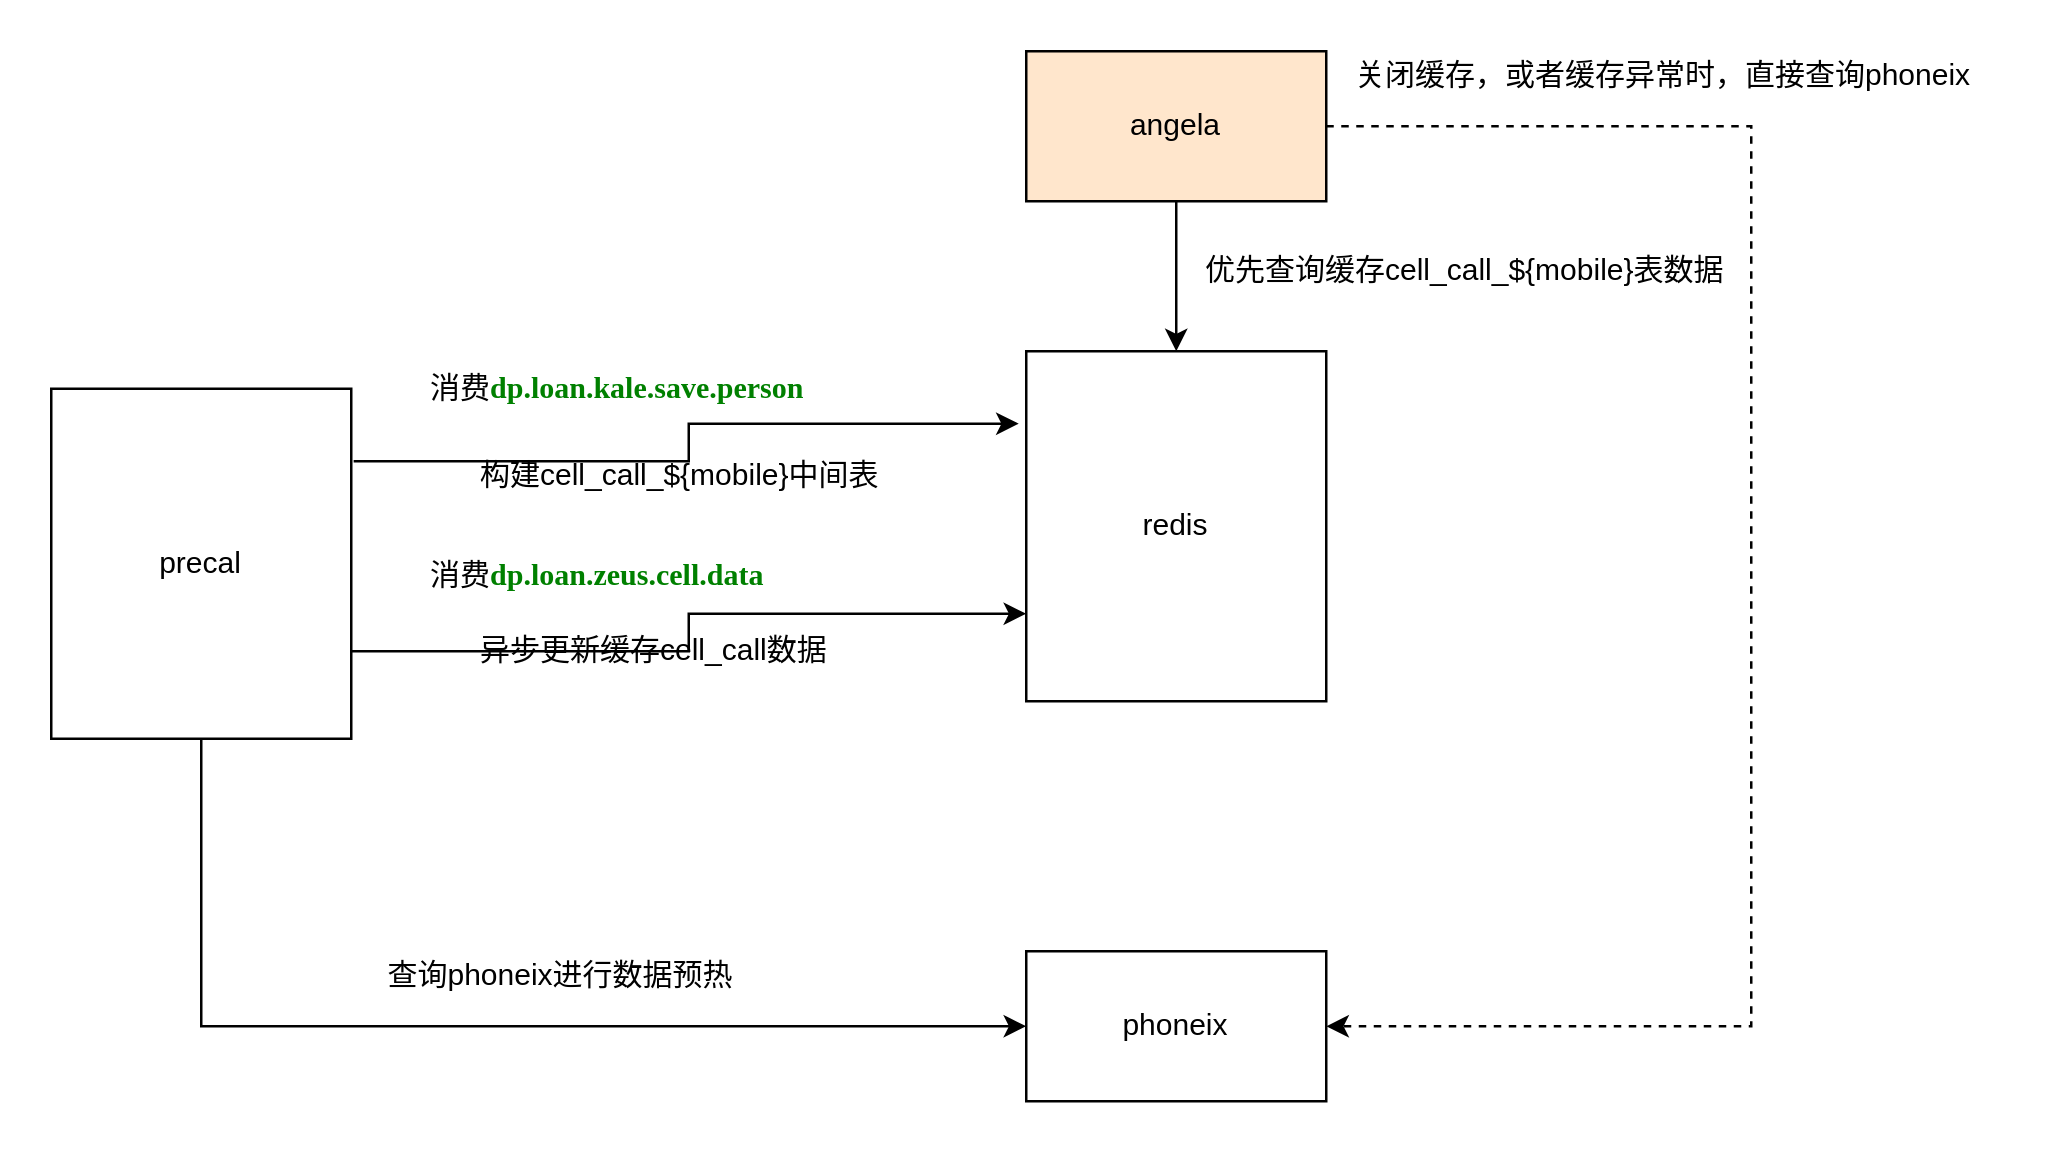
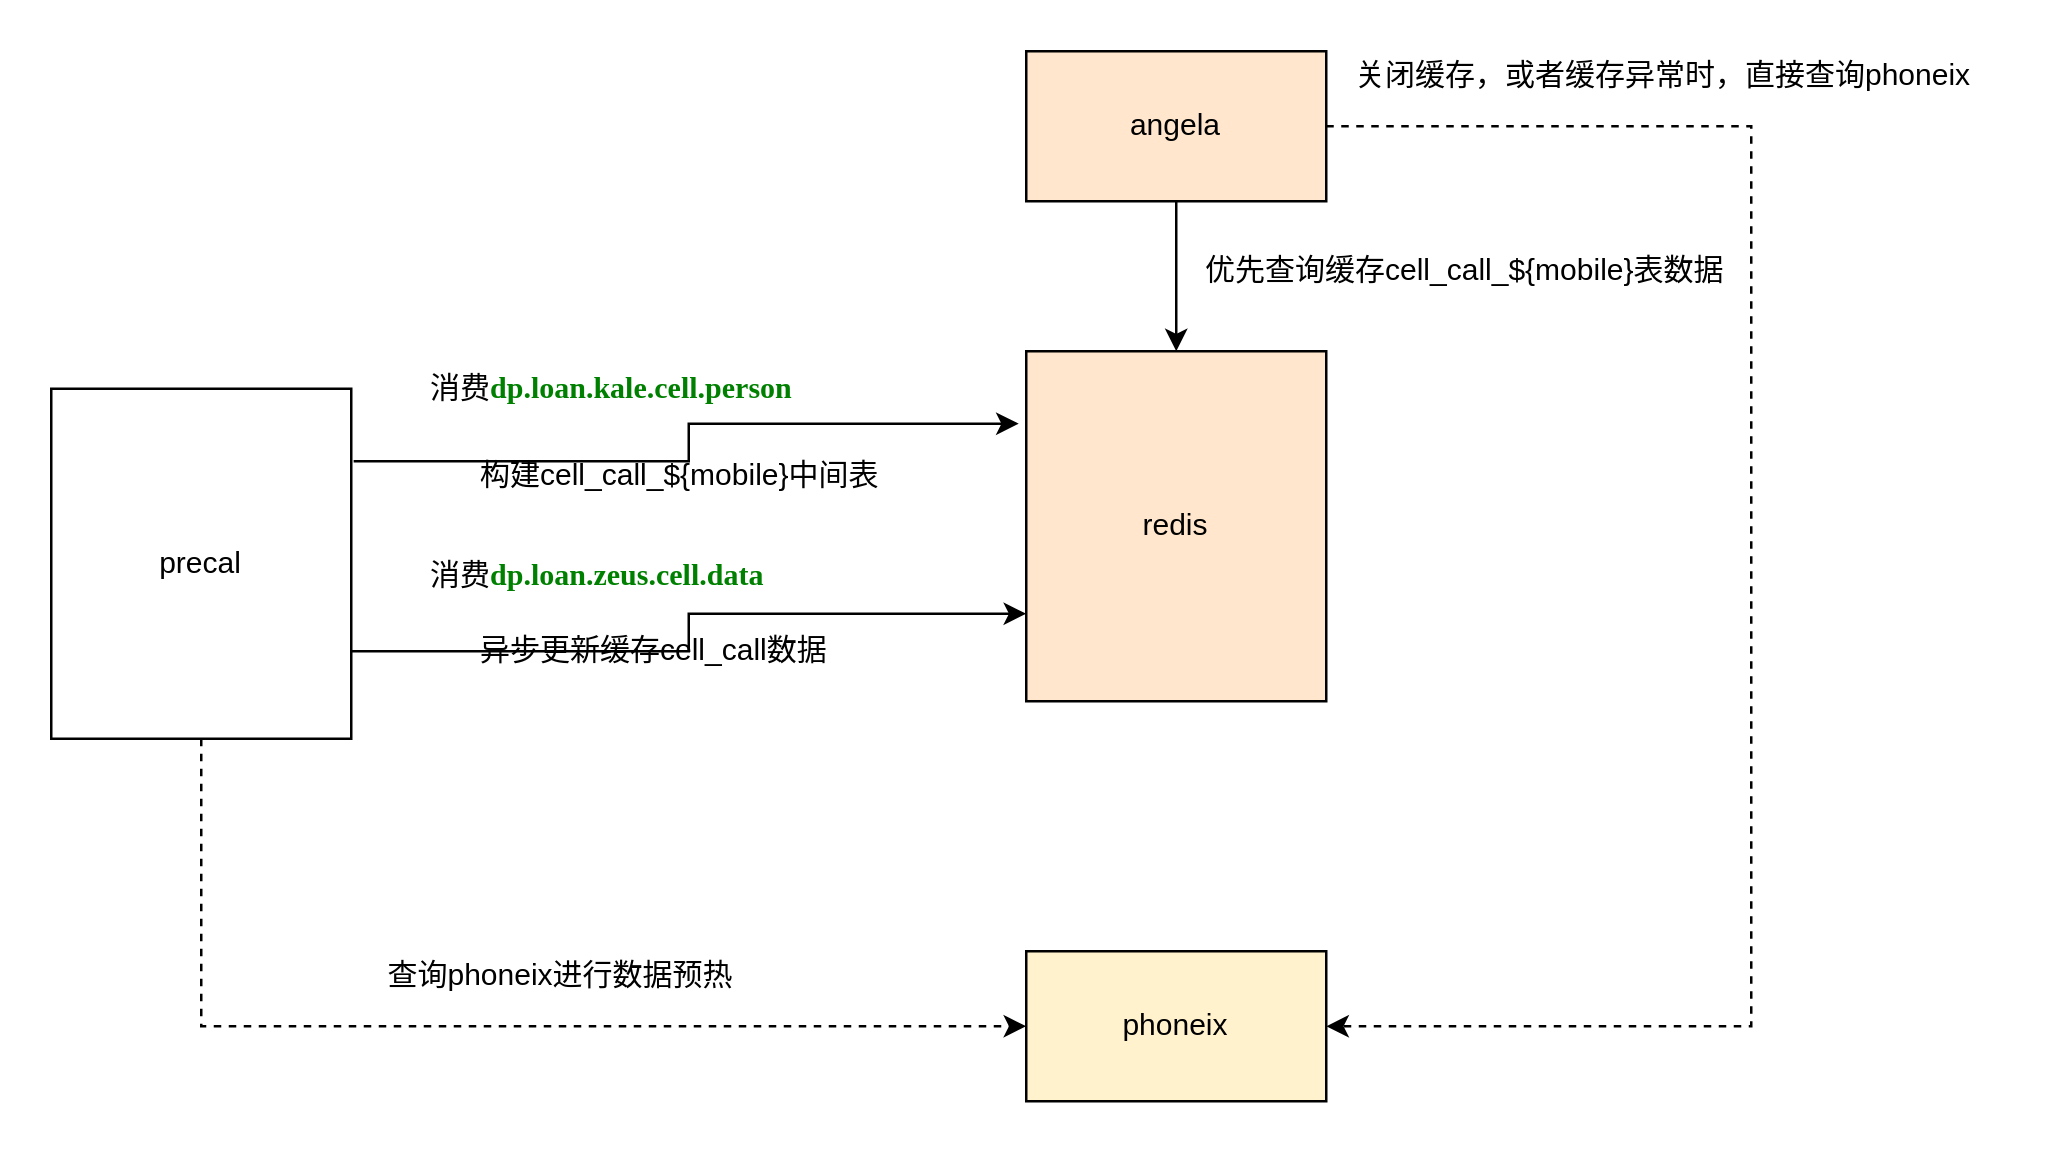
(639, 389) -> (632, 389)
(1176, 526) -> (1176, 526)
(464, 1026) -> (464, 1026)
(1176, 1026) -> (1176, 1026)
